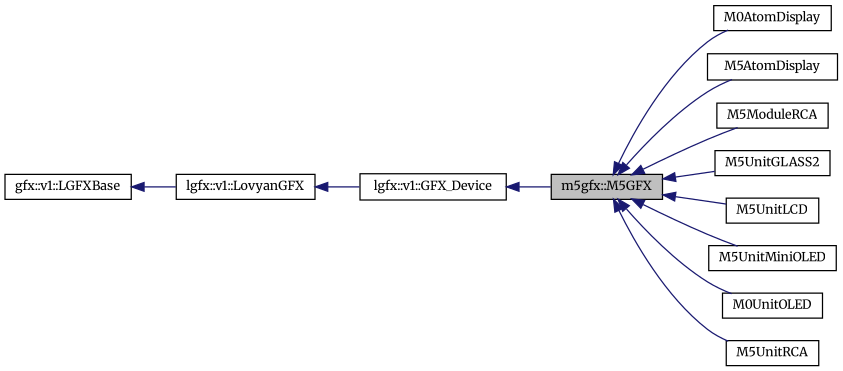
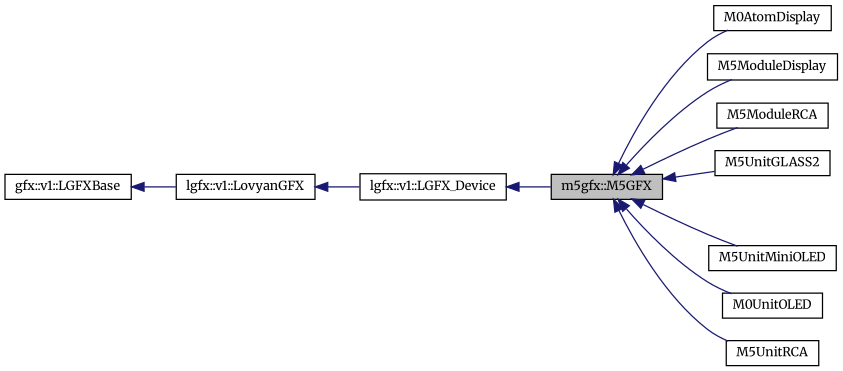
(772, 67) -> (772, 67)
(433, 187) -> (433, 187)
(772, 211) -> none
